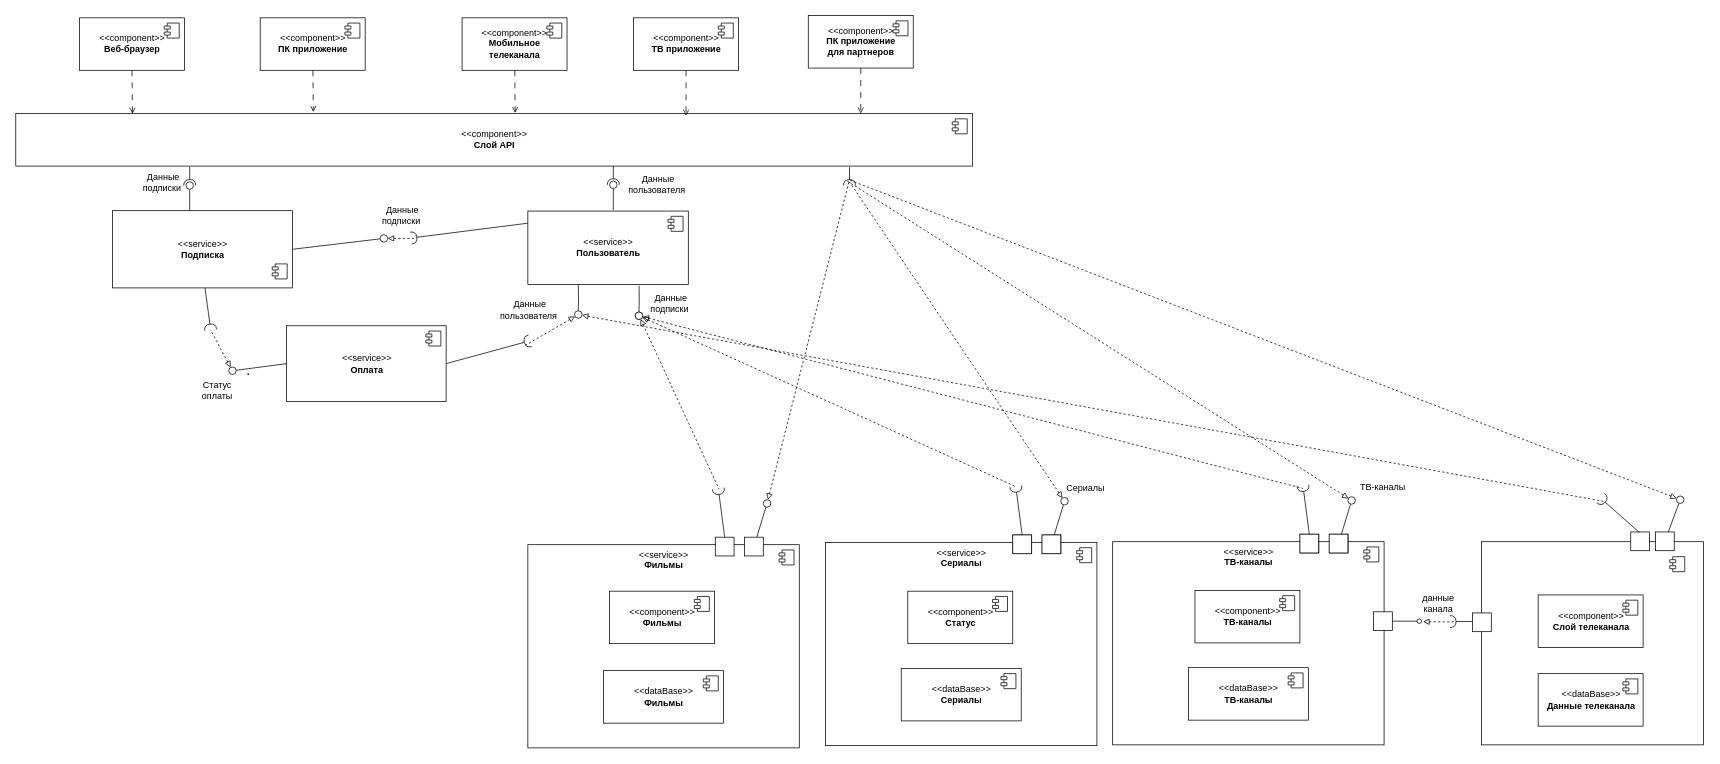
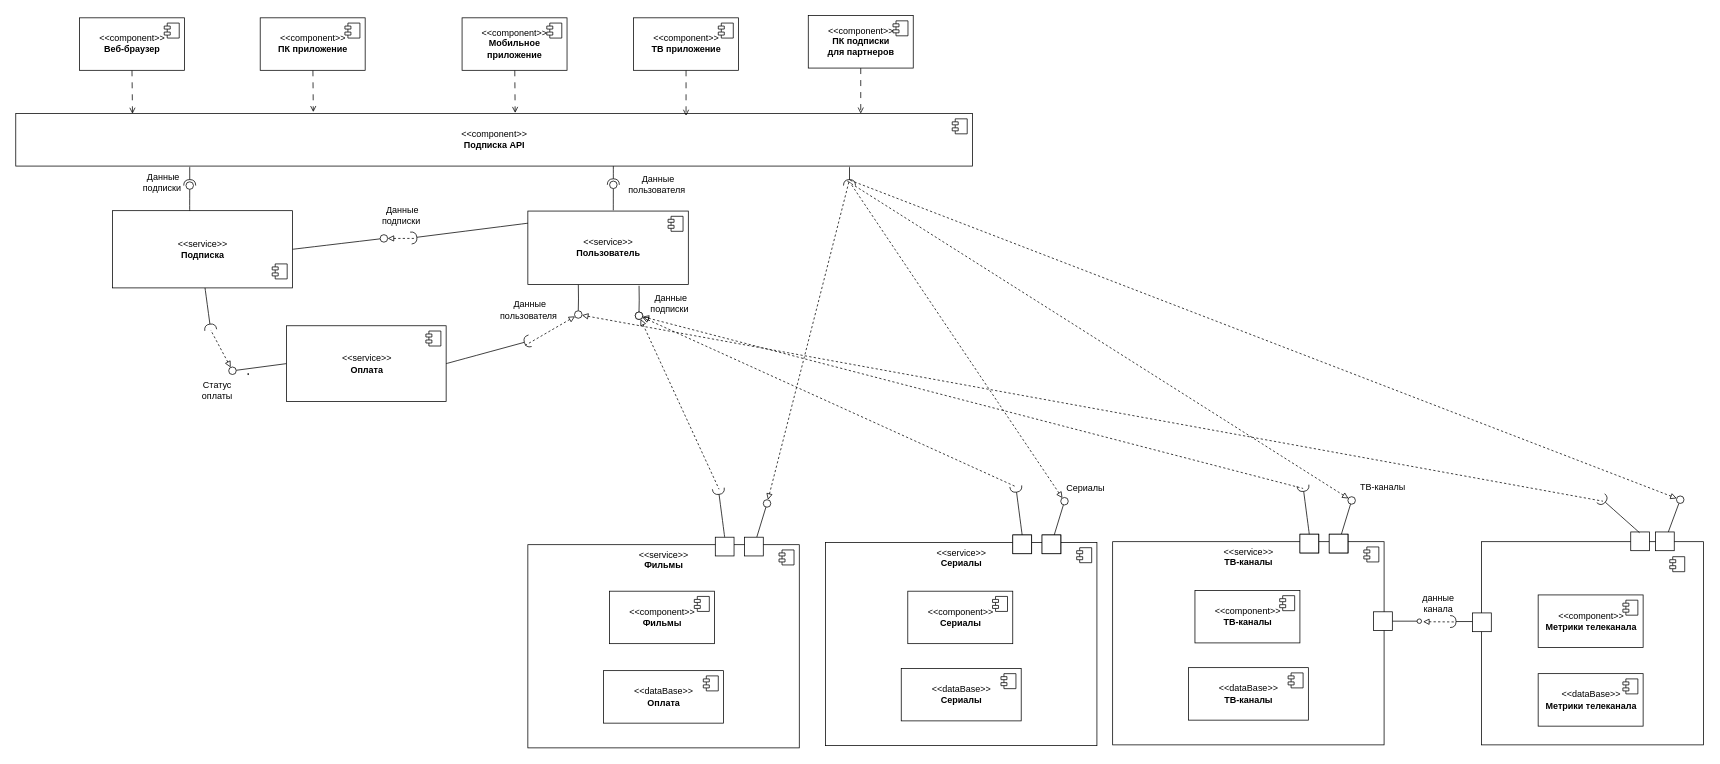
(861, 42) -> (861, 42)
(515, 44) -> (515, 44)
(494, 140) -> (494, 140)
(961, 618) -> (961, 618)
(1592, 621) -> (1592, 621)
(664, 697) -> (664, 697)
(1592, 700) -> (1592, 700)
